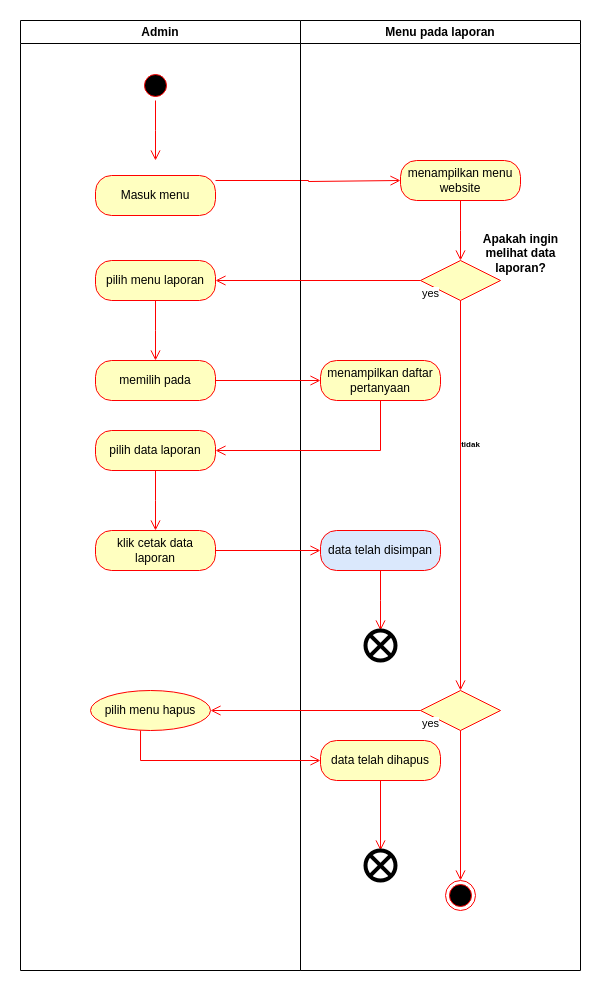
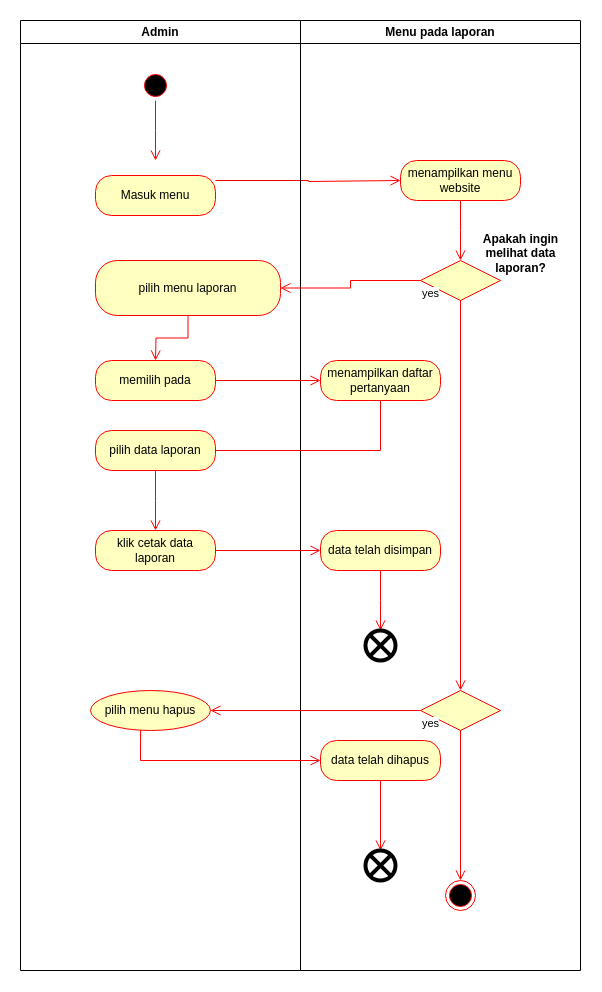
(156, 281) -> (188, 288)
(471, 444) -> none
(221, 451) -> (220, 451)
(381, 551) -> (381, 551)
